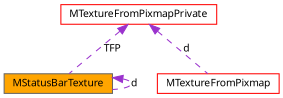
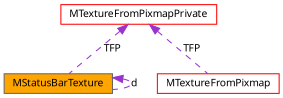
(187, 49) -> (192, 49)
